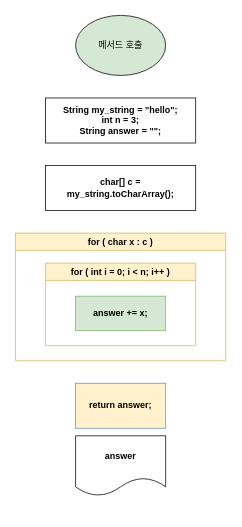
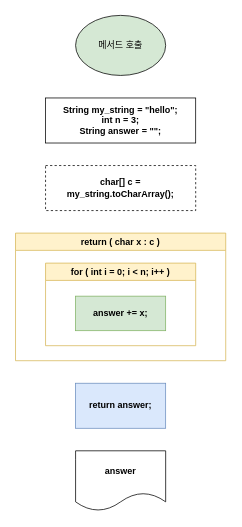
(120, 188) -> (120, 188)
(120, 242) -> (120, 242)
(120, 405) -> (120, 405)
(120, 465) -> (120, 480)
